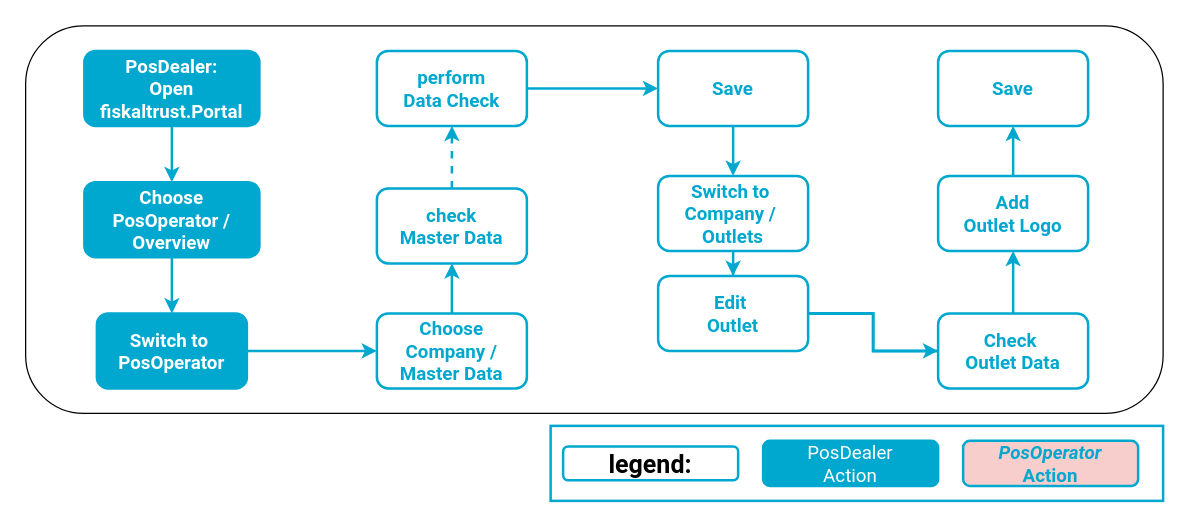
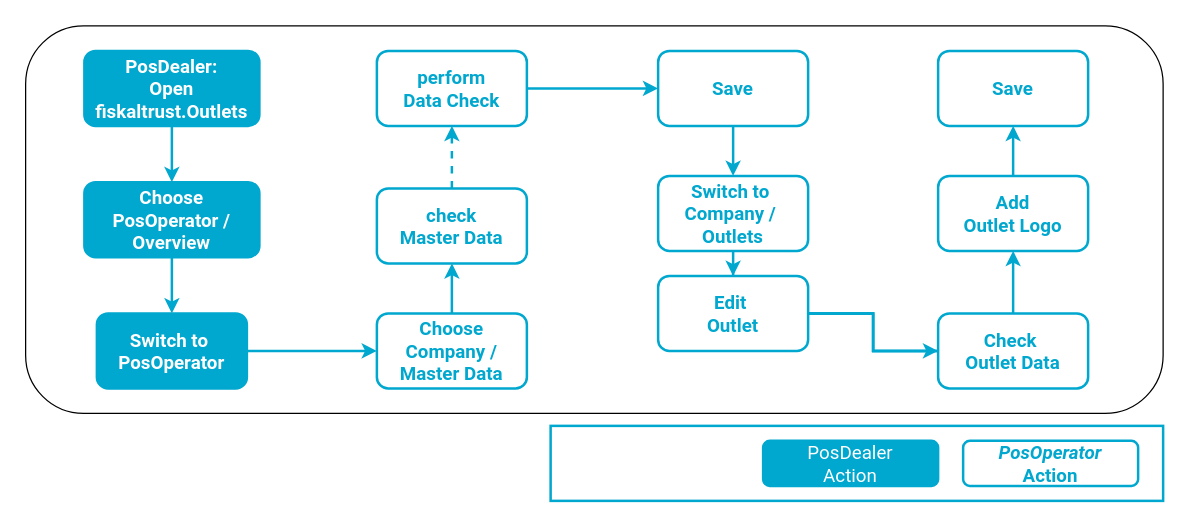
(172, 88) -> (172, 88)
(651, 463) -> none
(1051, 463) -> (1051, 463)
